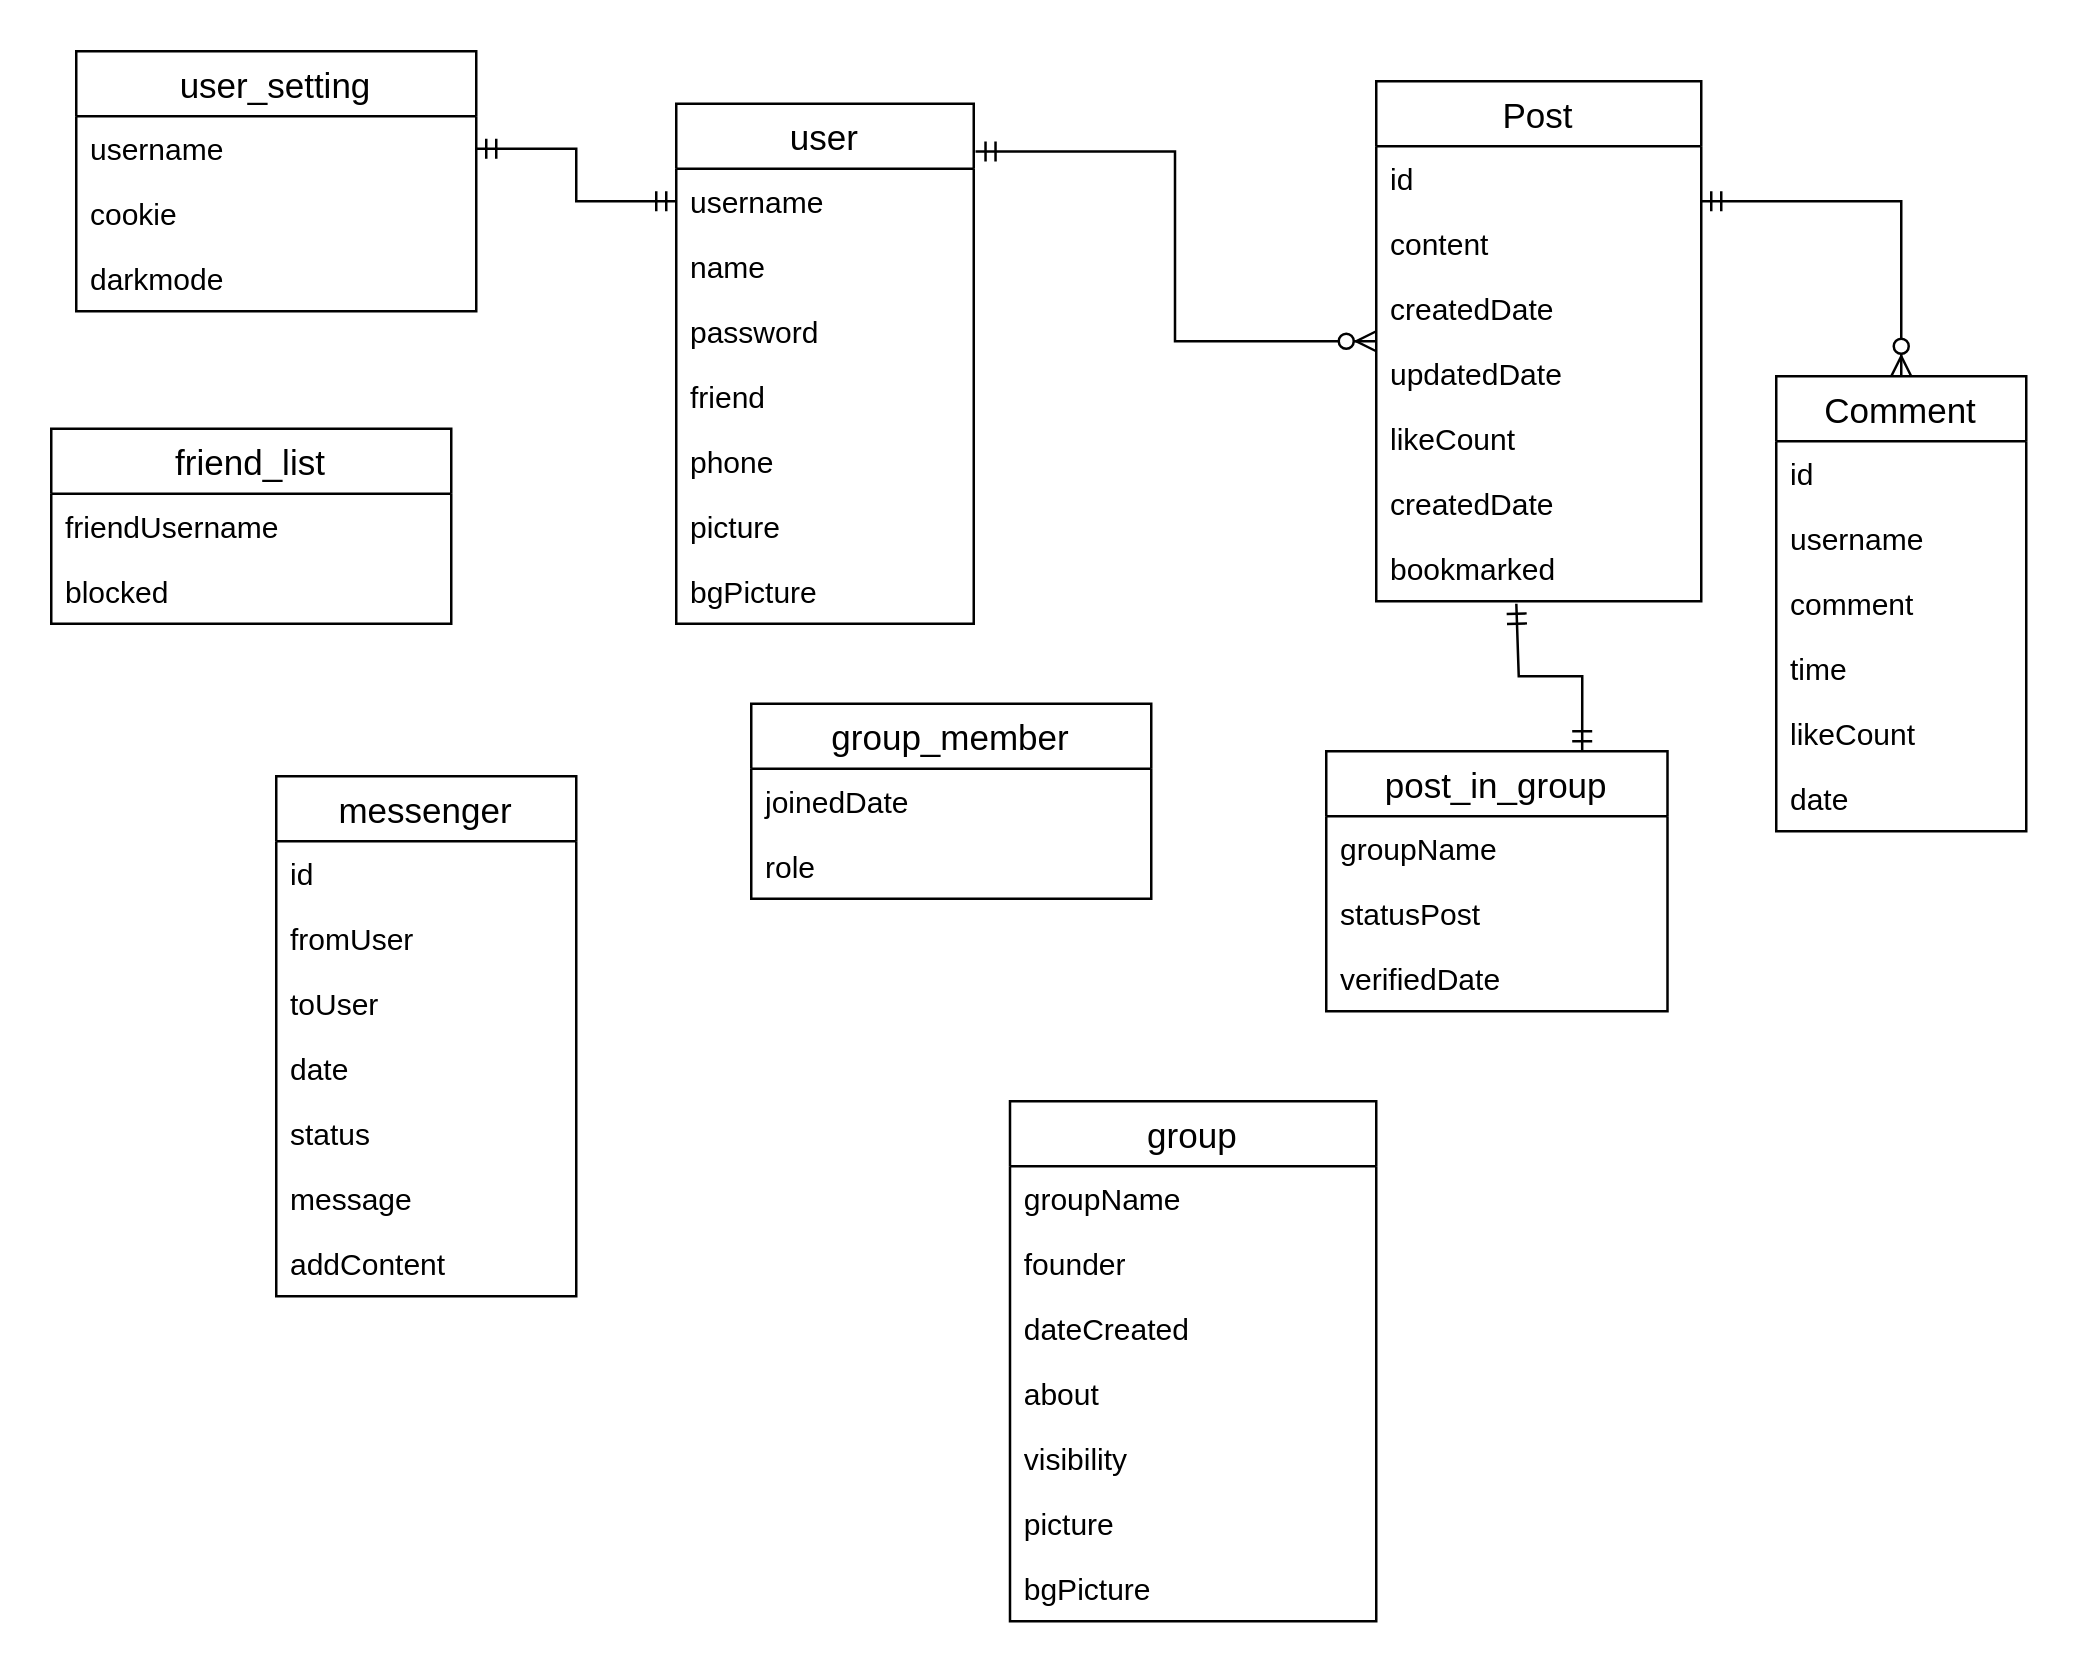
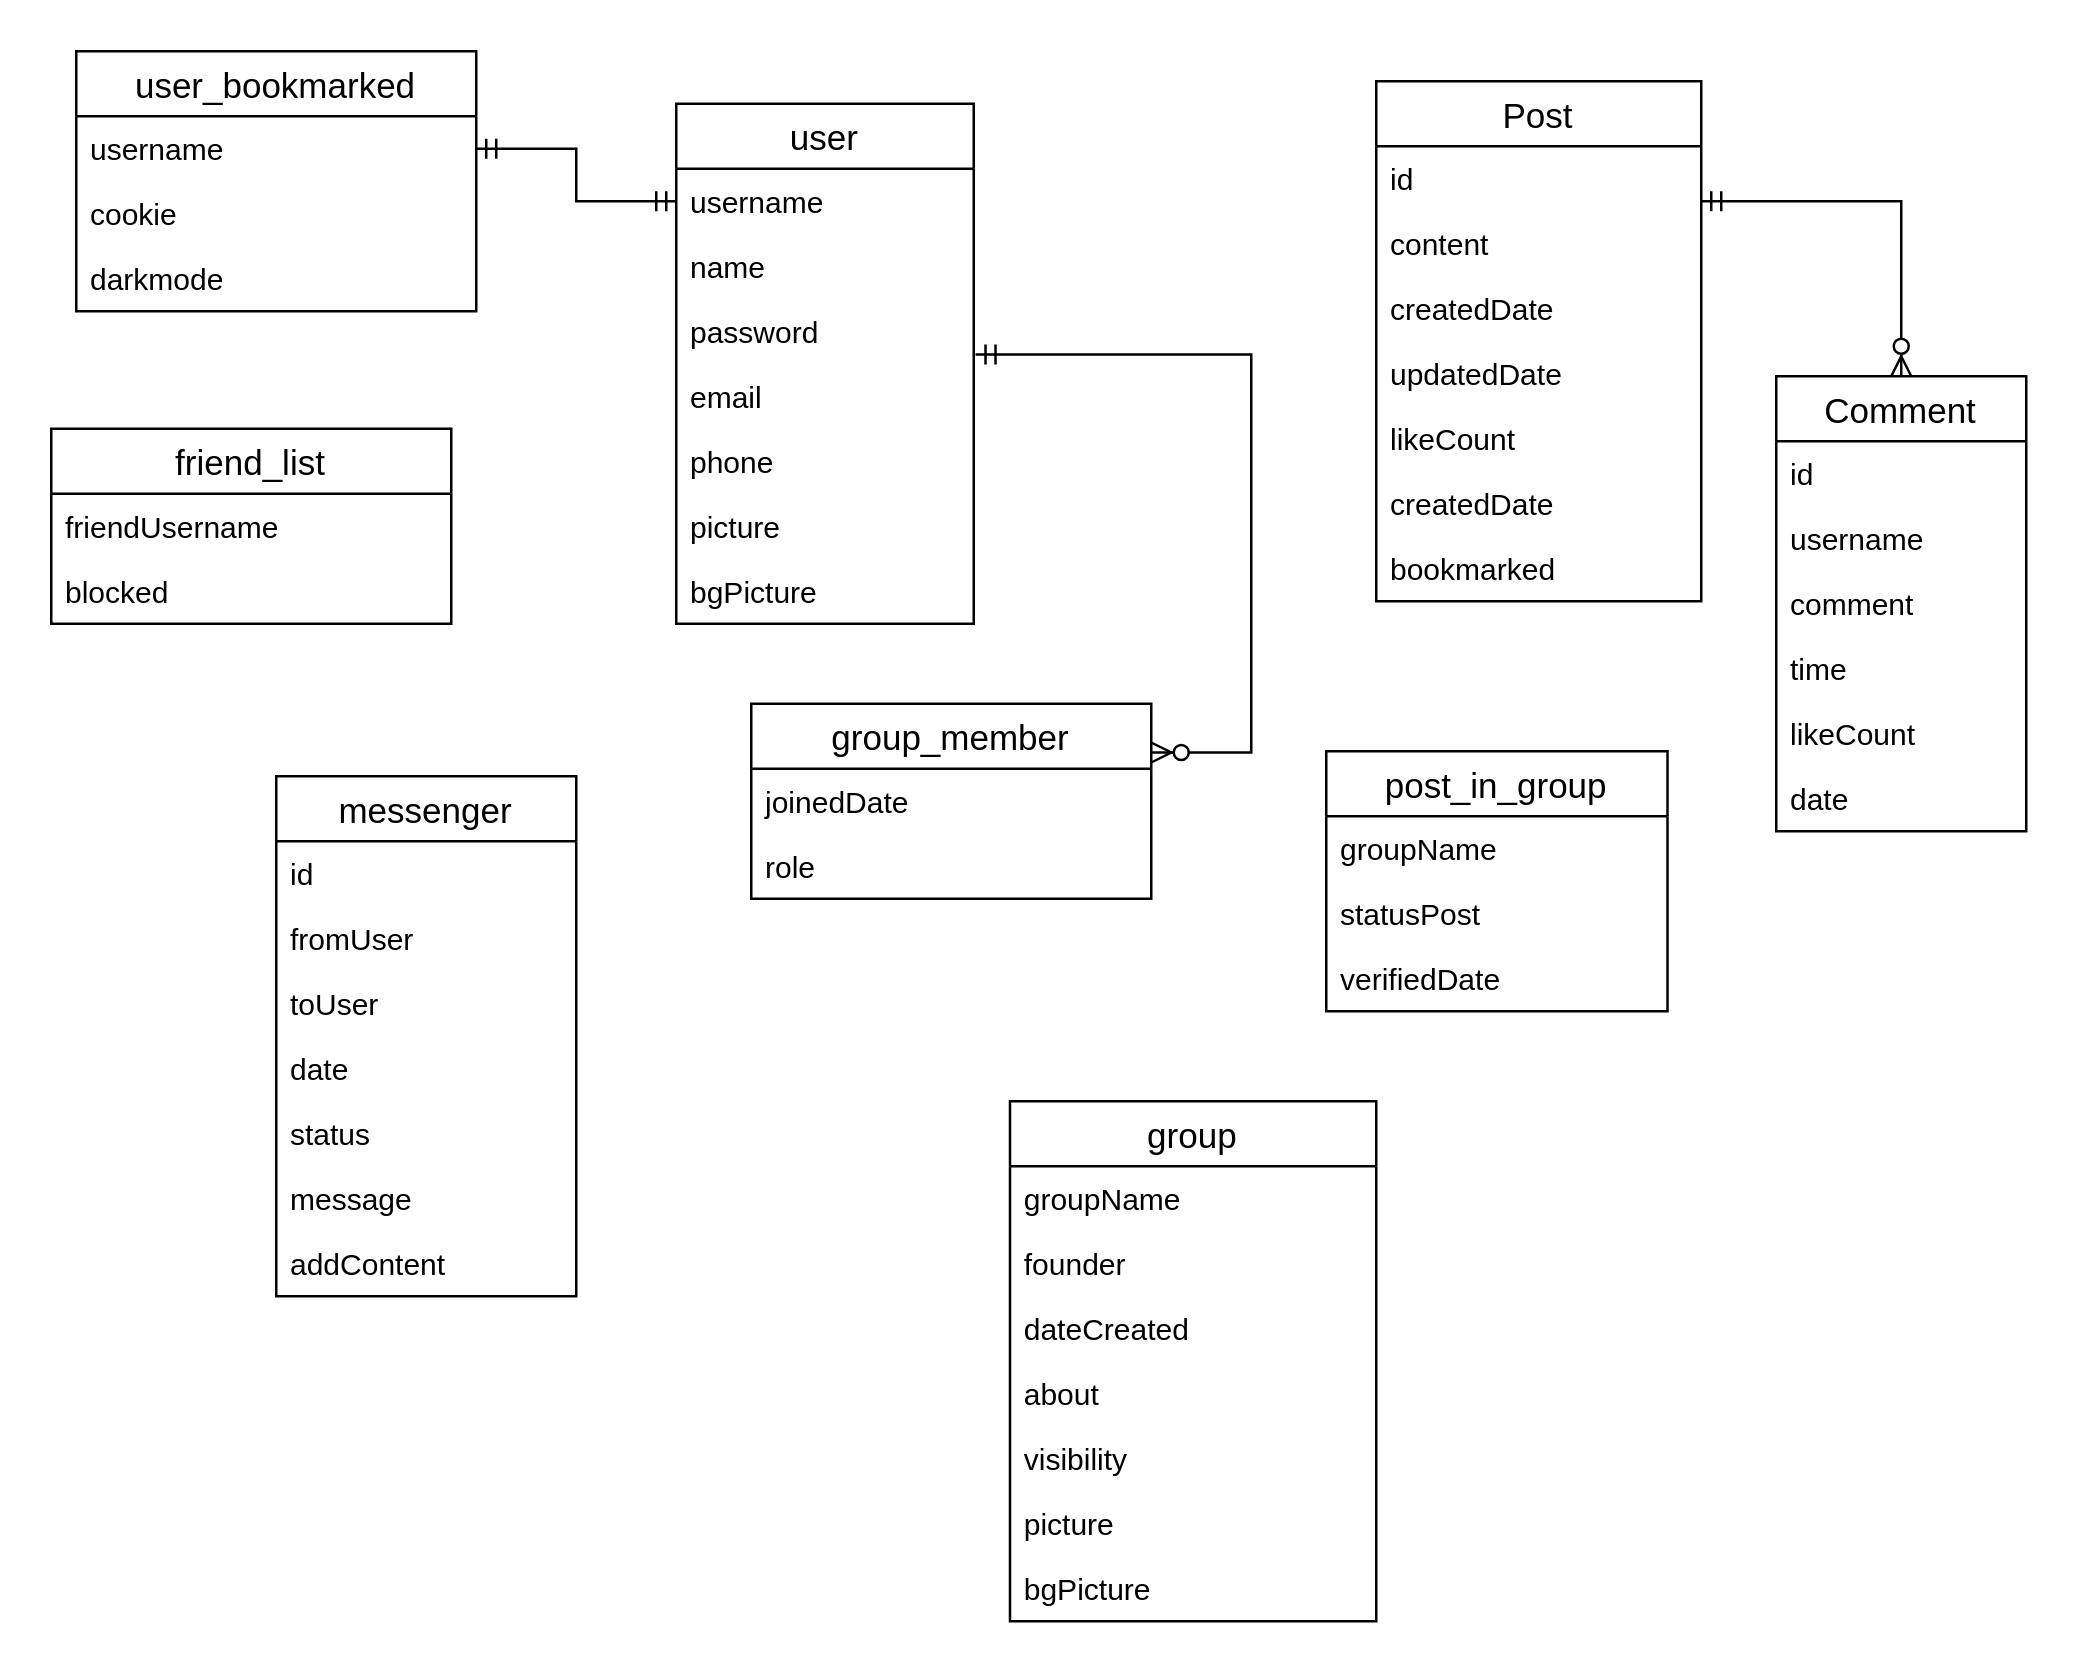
(275, 86) -> (275, 86)
(1175, 230) -> none
(737, 398) -> (724, 398)
none -> (1251, 450)
(1553, 676) -> none
